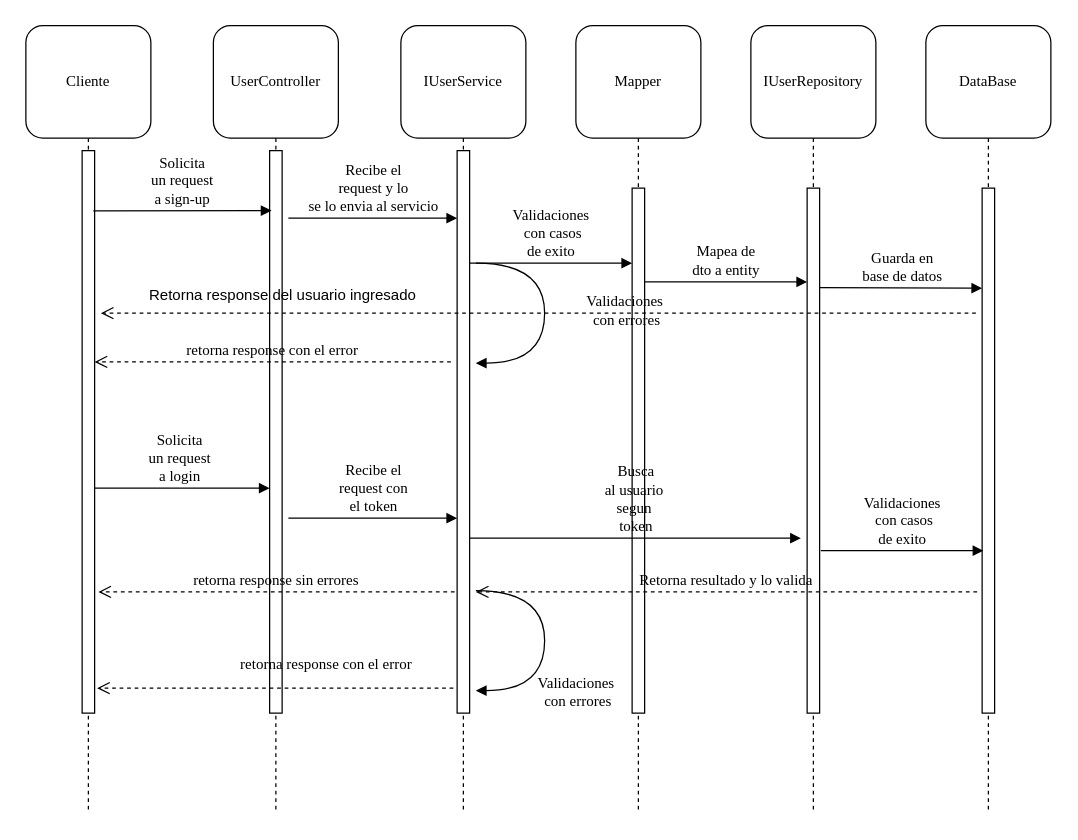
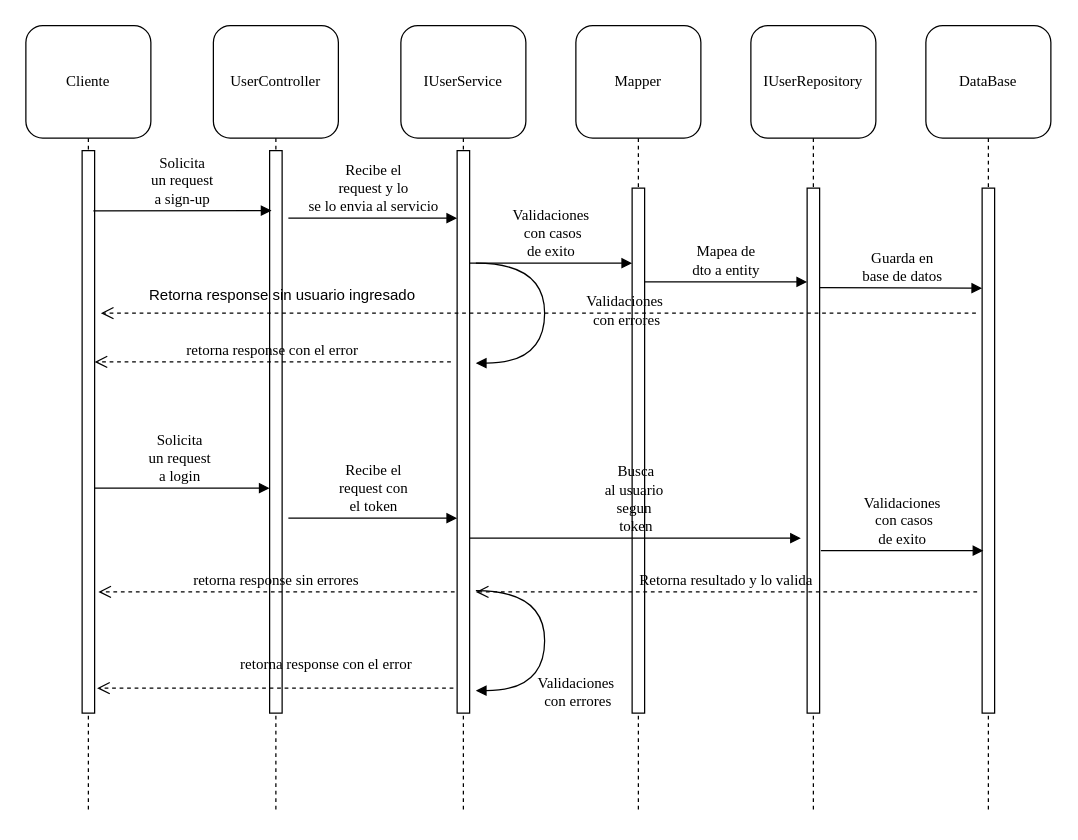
(295, 295) -> (295, 295)
